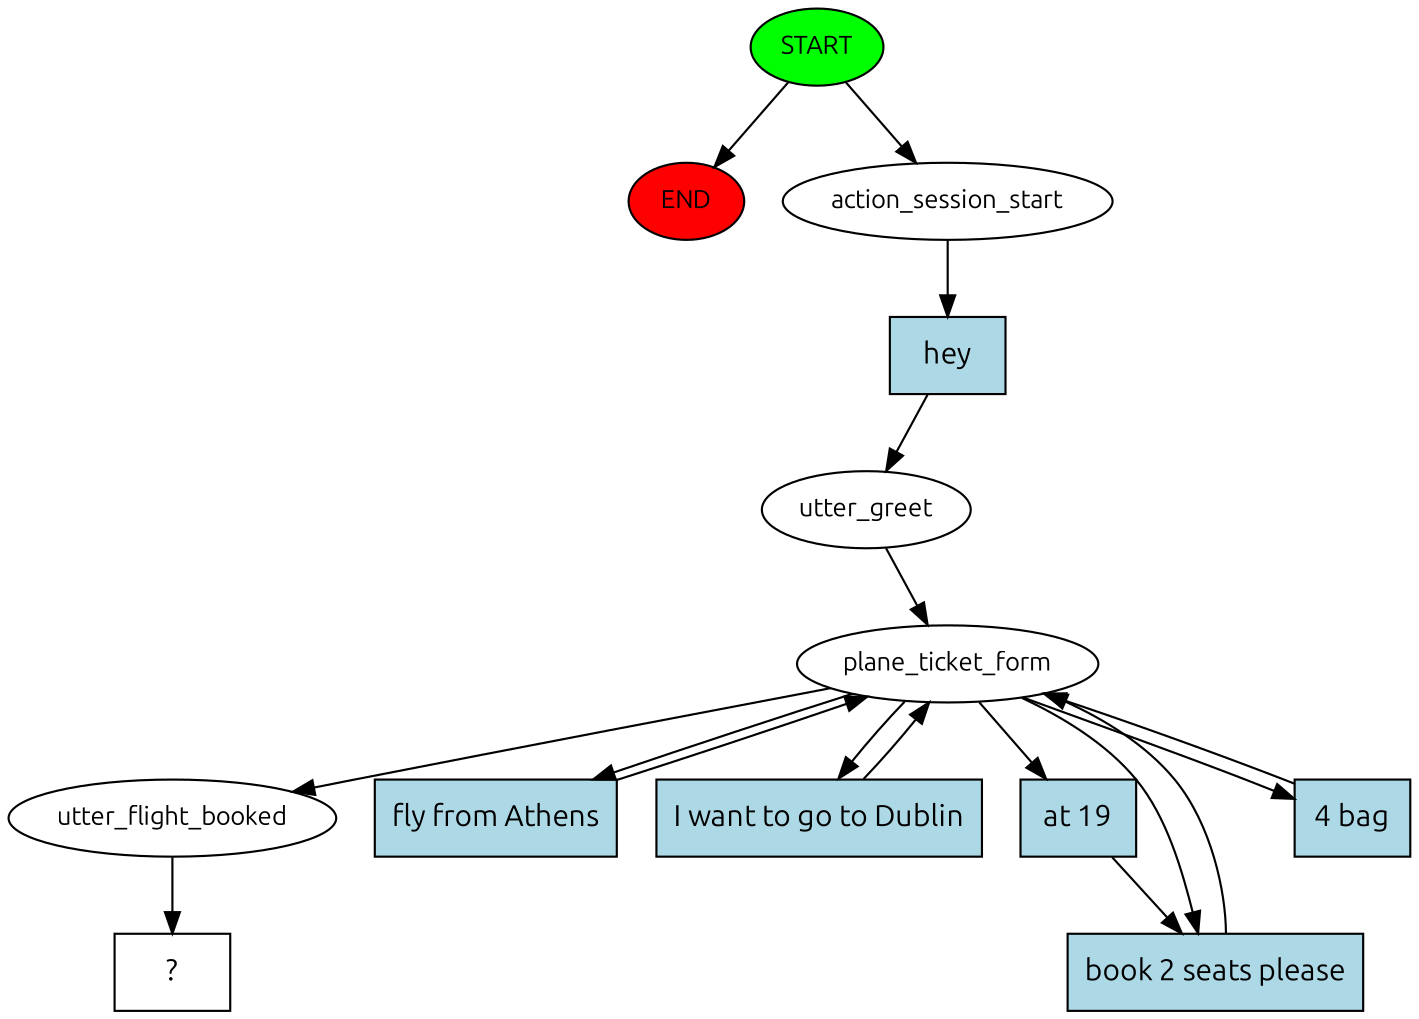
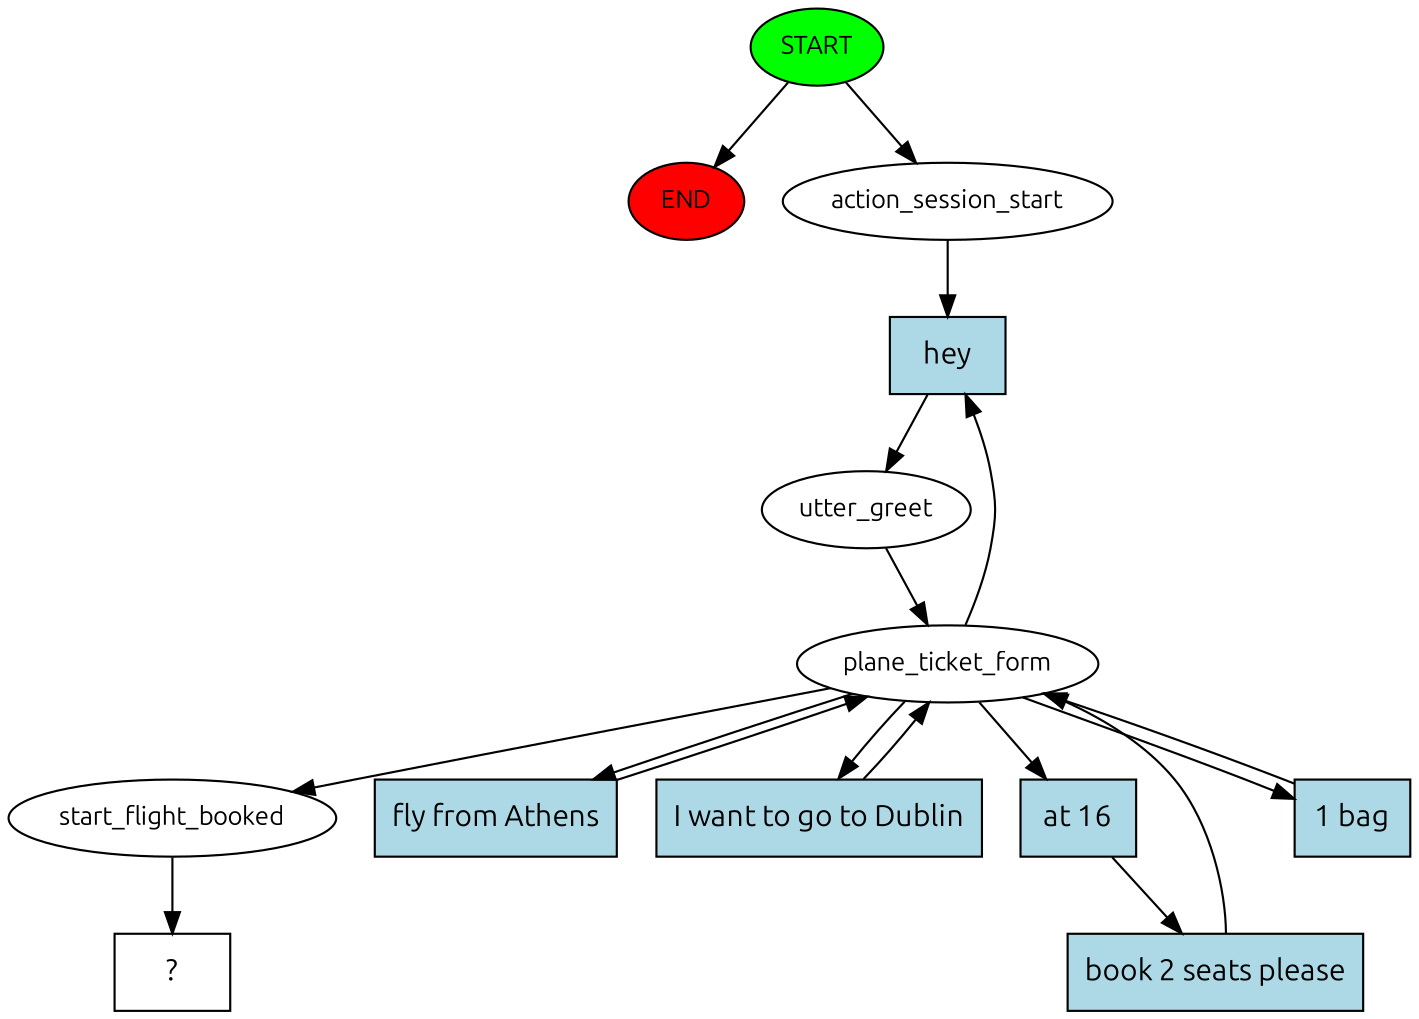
(1137, 781) -> (995, 521)
(172, 818) -> (172, 818)
(1078, 818) -> (1078, 818)
(1352, 818) -> (1352, 818)
